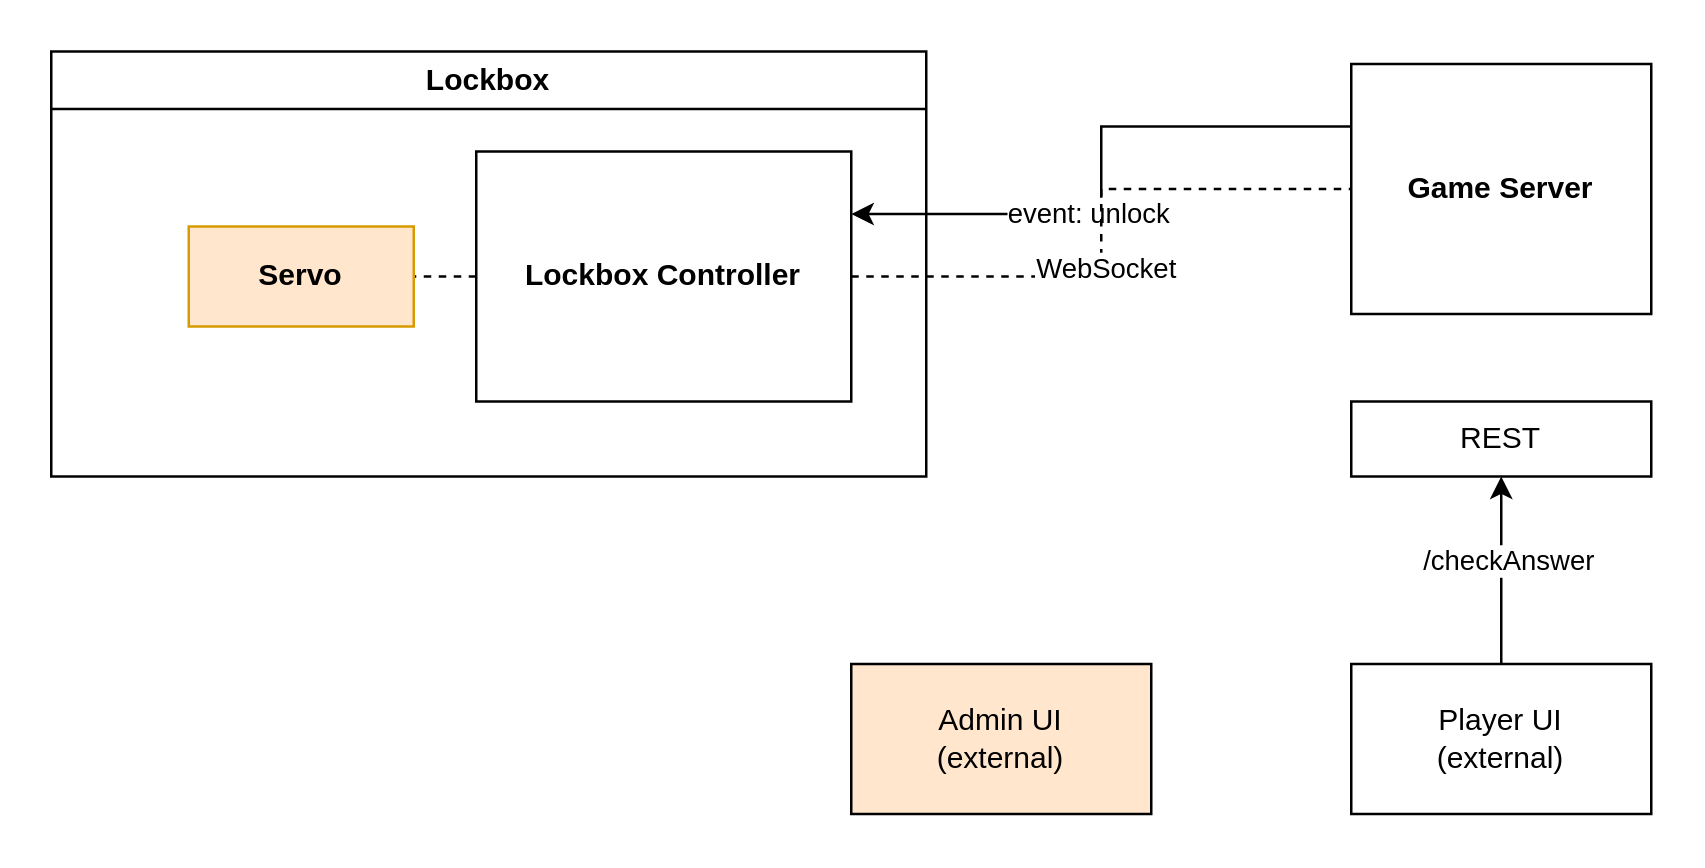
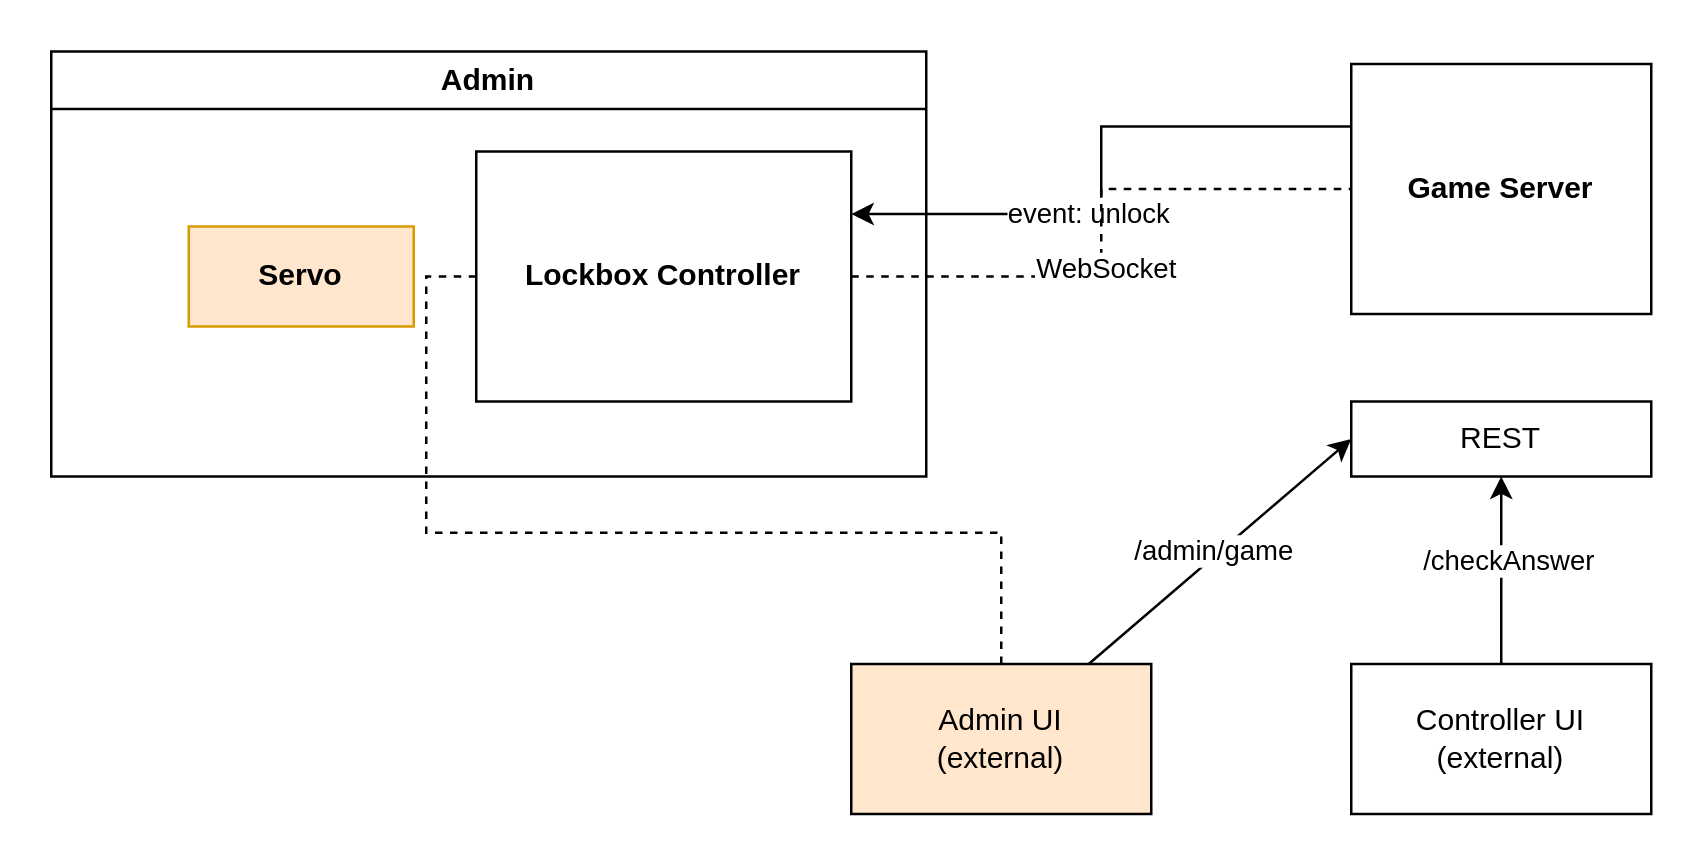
(489, 81) -> (489, 81)
(422, 276) -> (753, 533)
none -> (1146, 615)
(1501, 739) -> (1501, 739)
